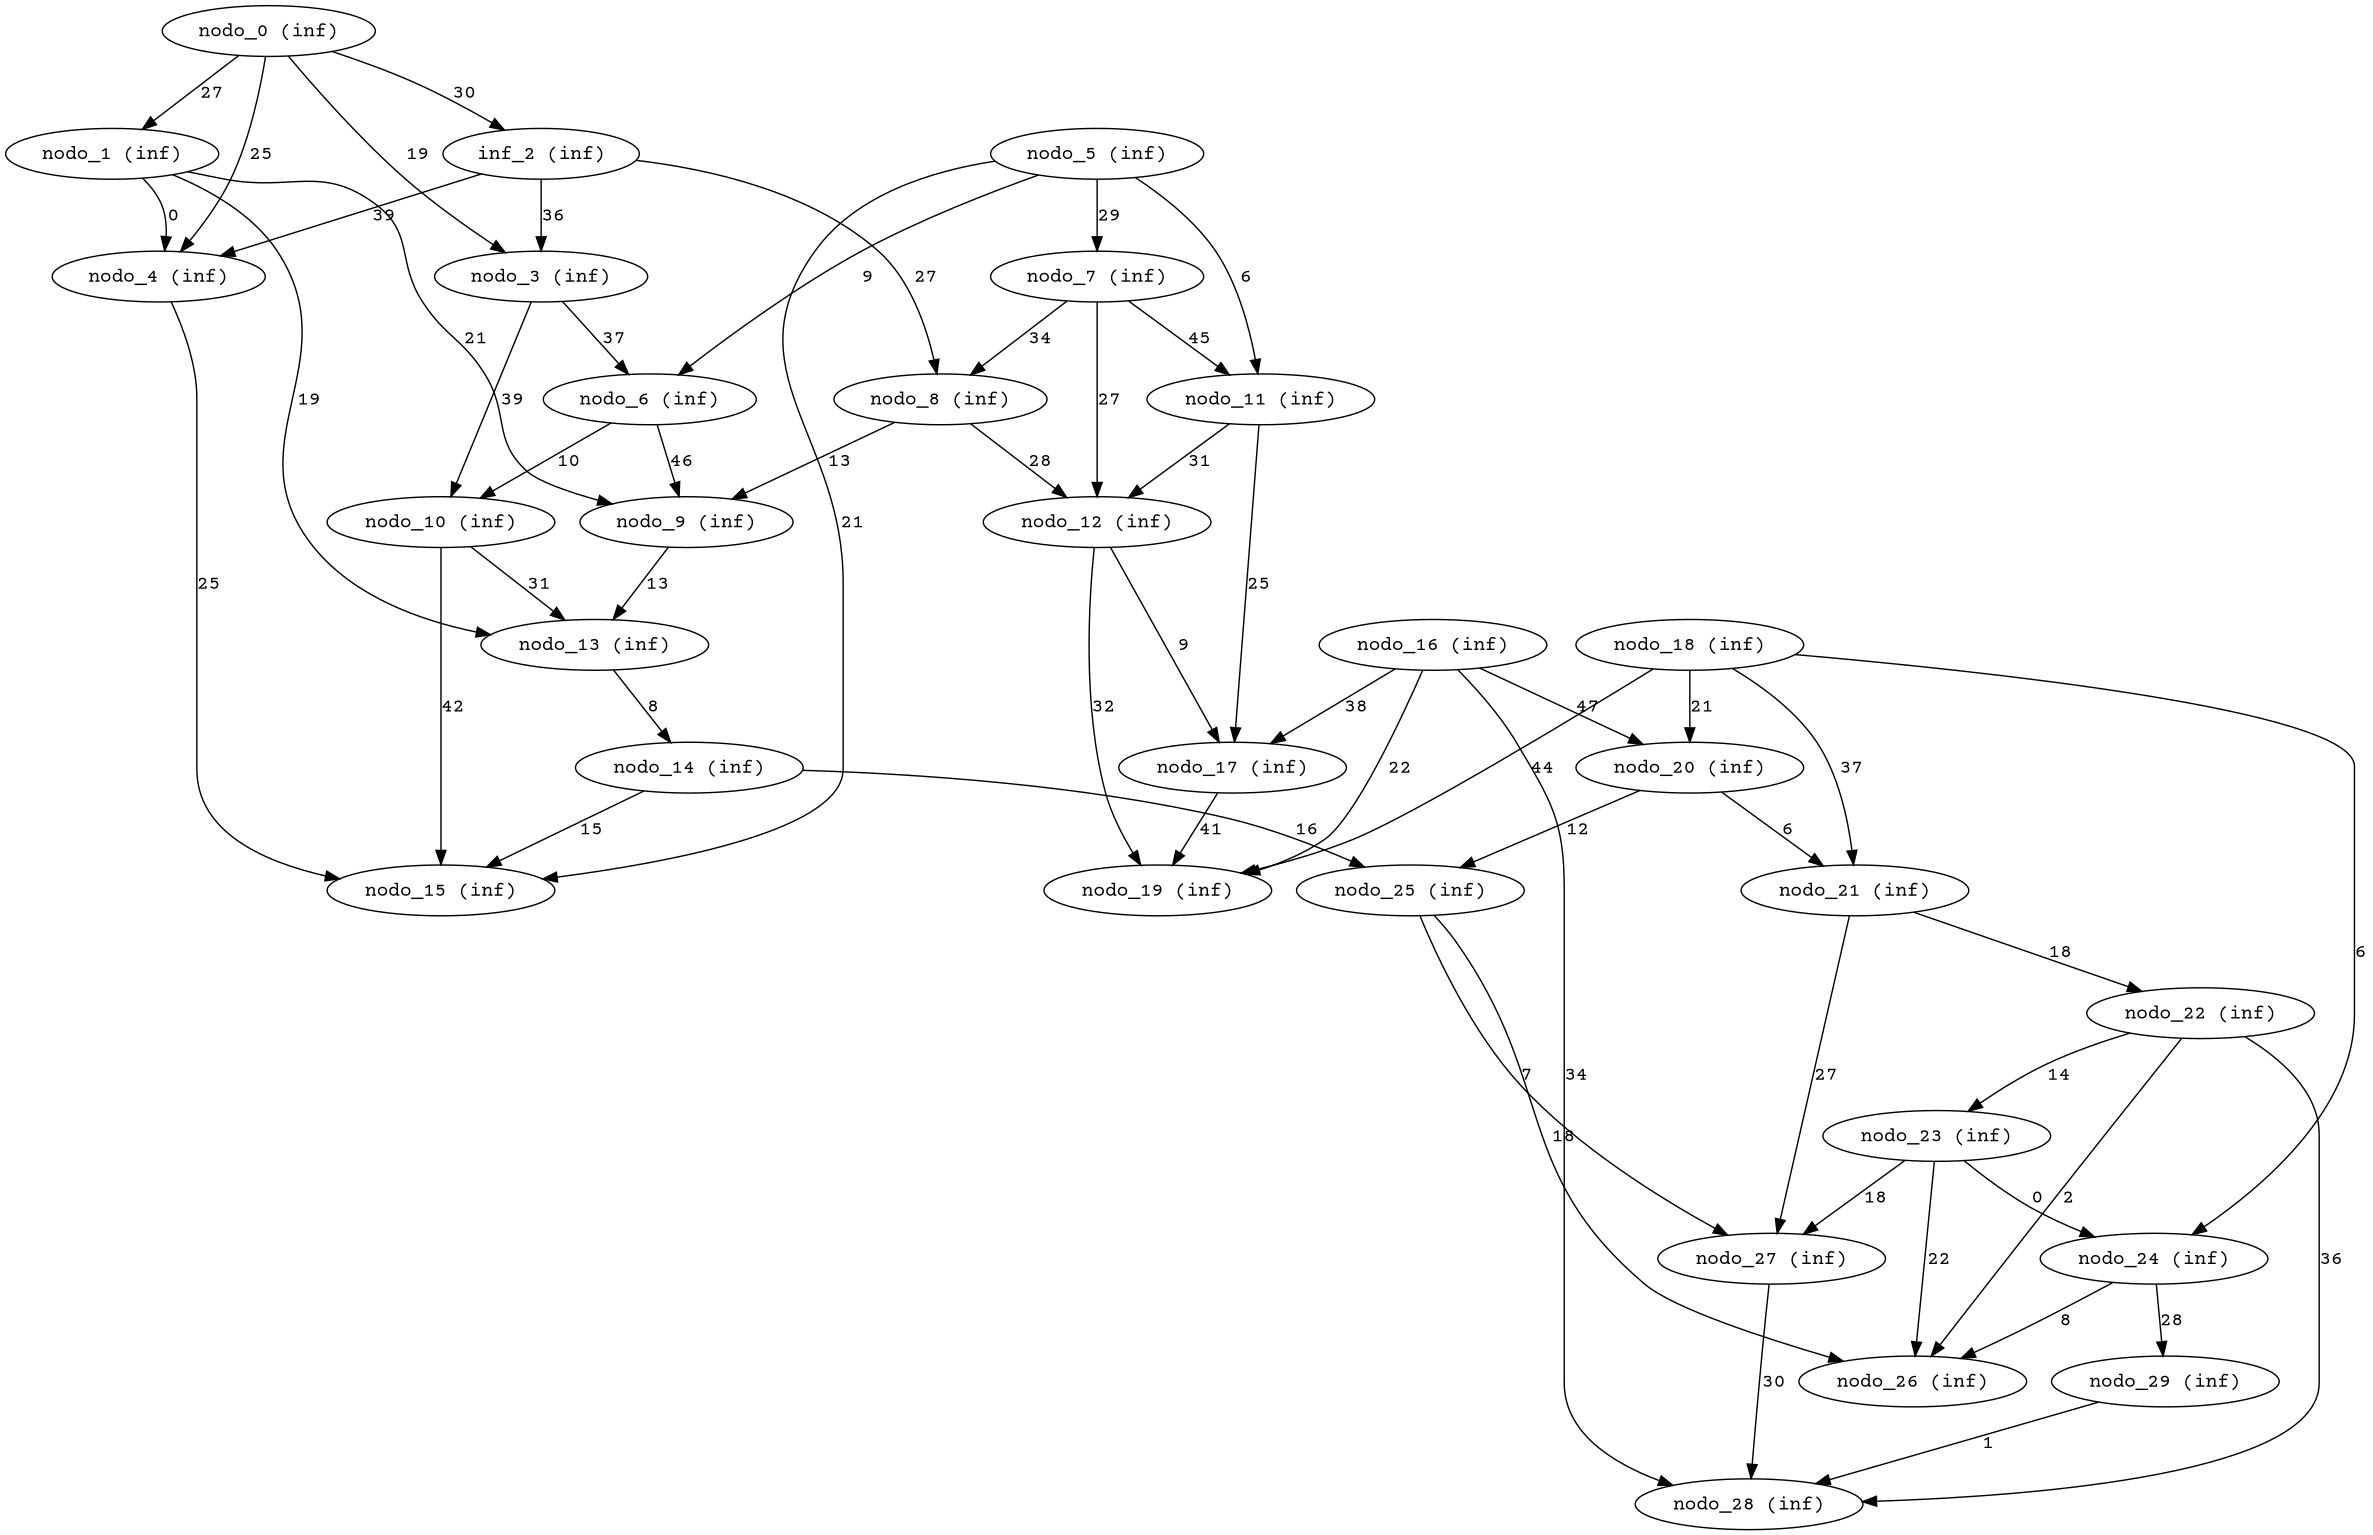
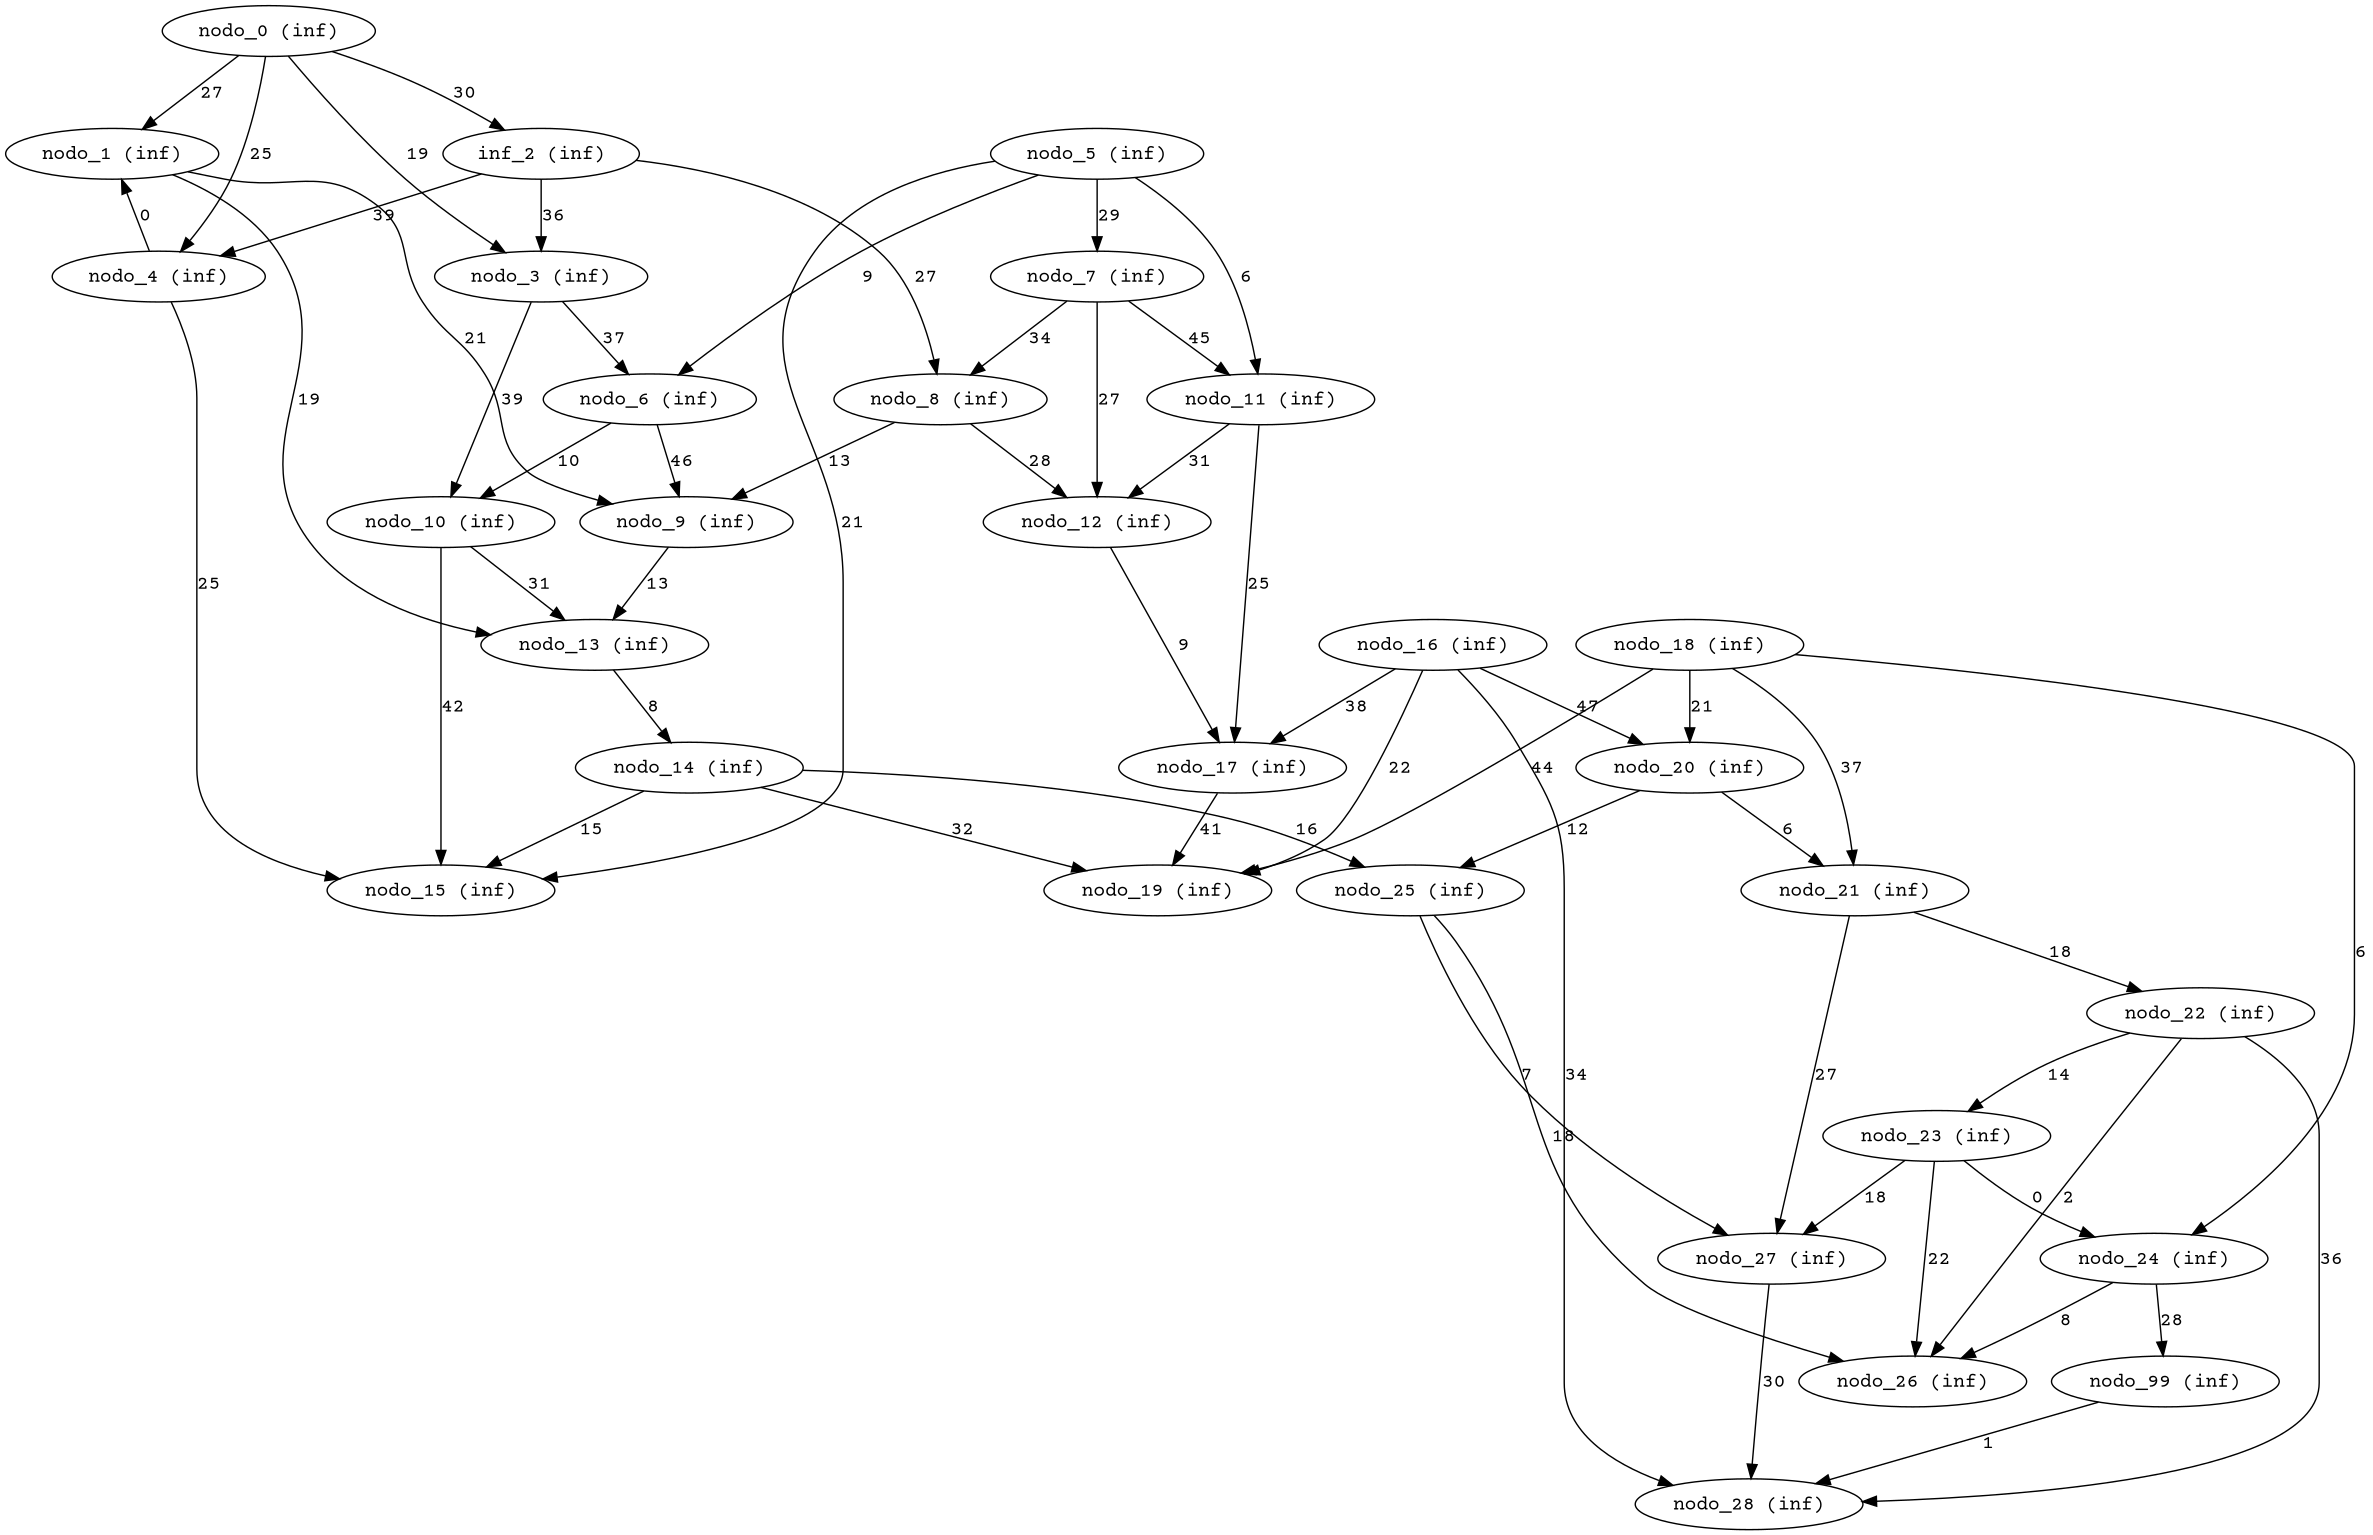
(162, 205) -> (138, 222)
(1091, 704) -> (917, 827)
(2165, 1381) -> (2165, 1381)
